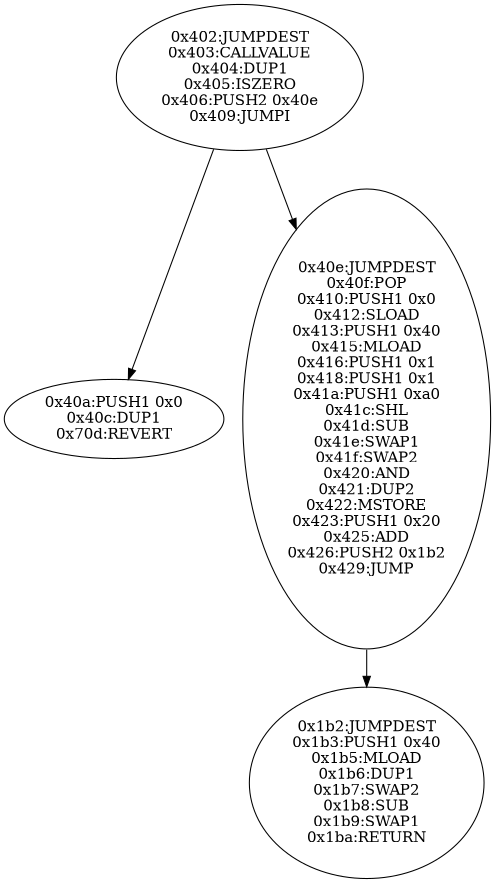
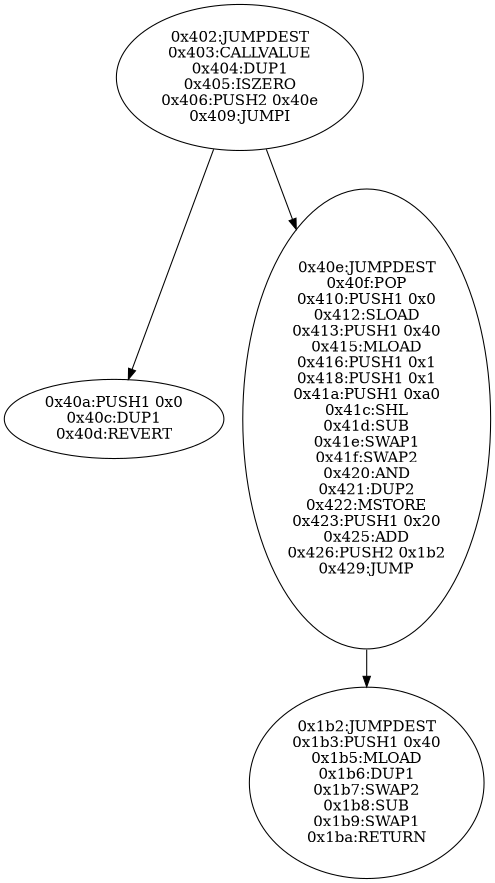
(114, 419) -> (114, 419)
